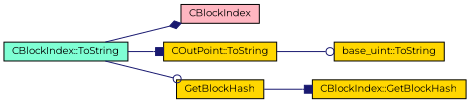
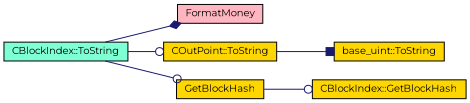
(220, 14) -> (220, 14)
(141, 52) -> (142, 52)
(301, 52) -> (300, 52)
(283, 89) -> (284, 89)
